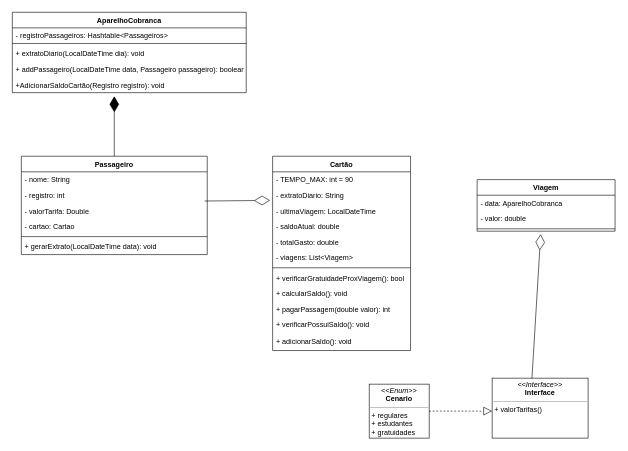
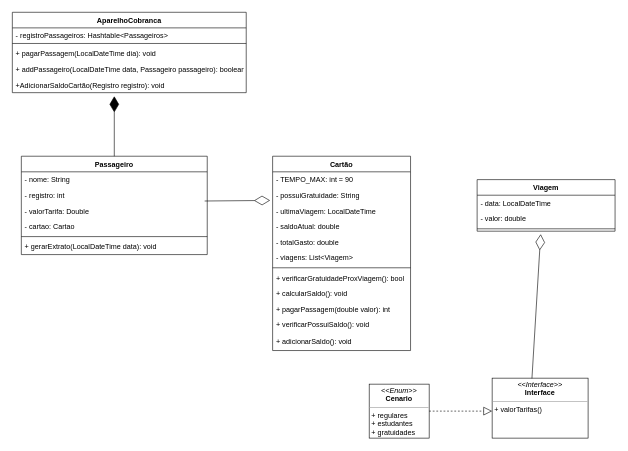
(87, 54) -> (89, 54)
(317, 196) -> (323, 196)
(525, 203) -> (518, 203)
